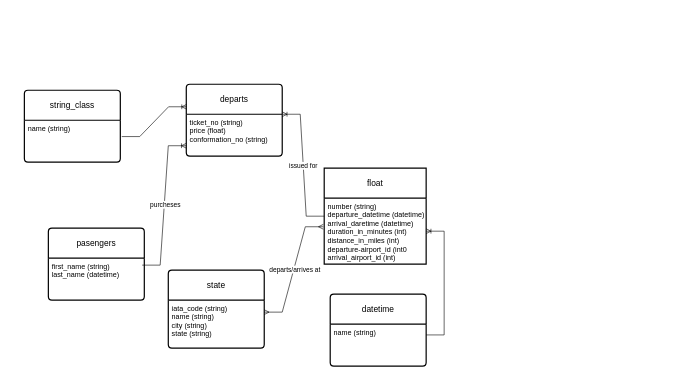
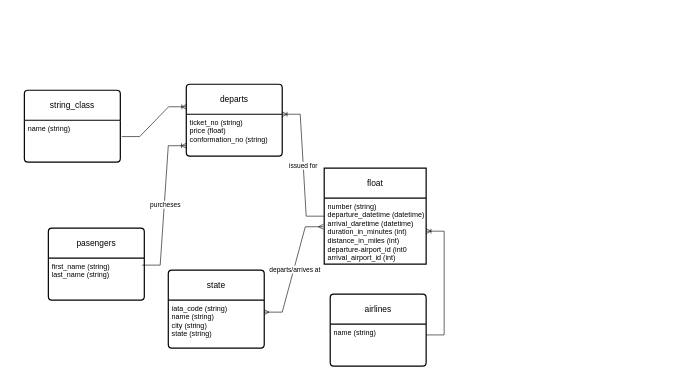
(89, 271) -> (87, 271)
(378, 309) -> (378, 309)
